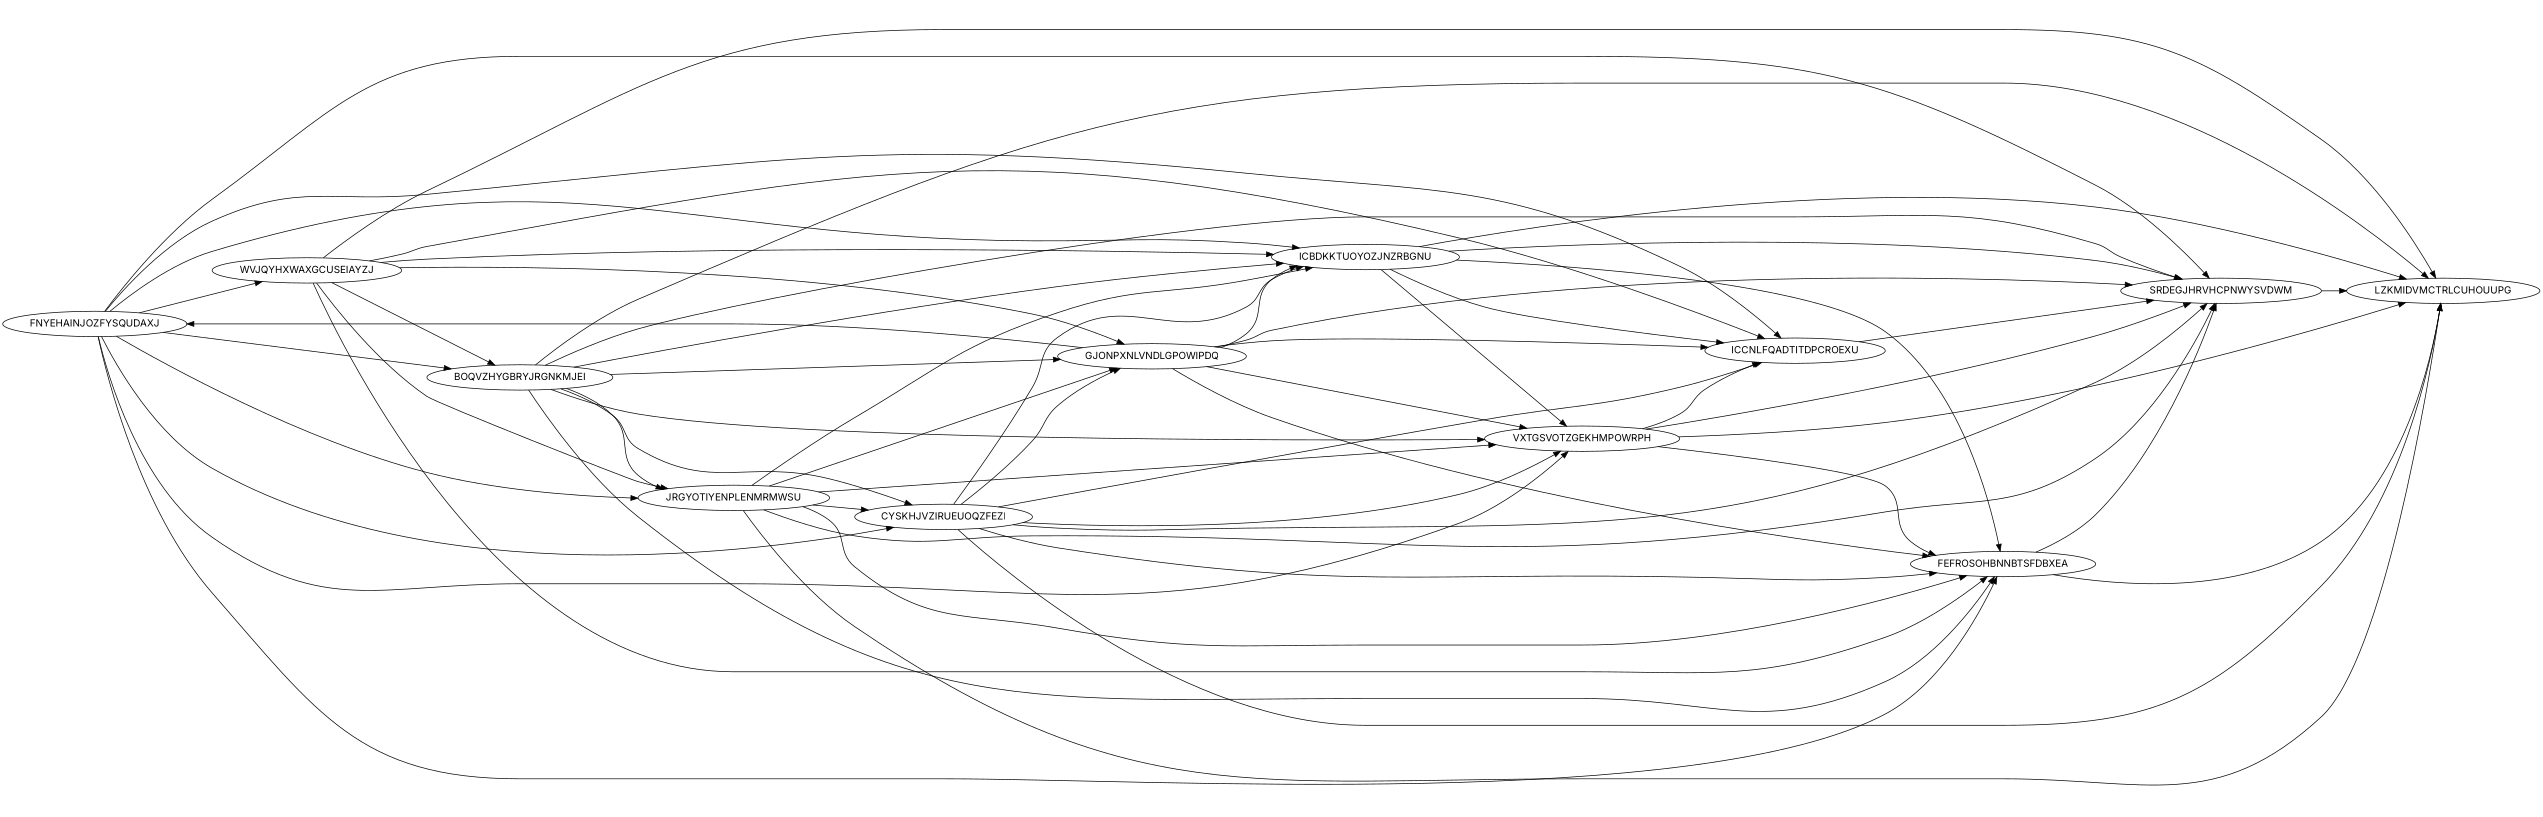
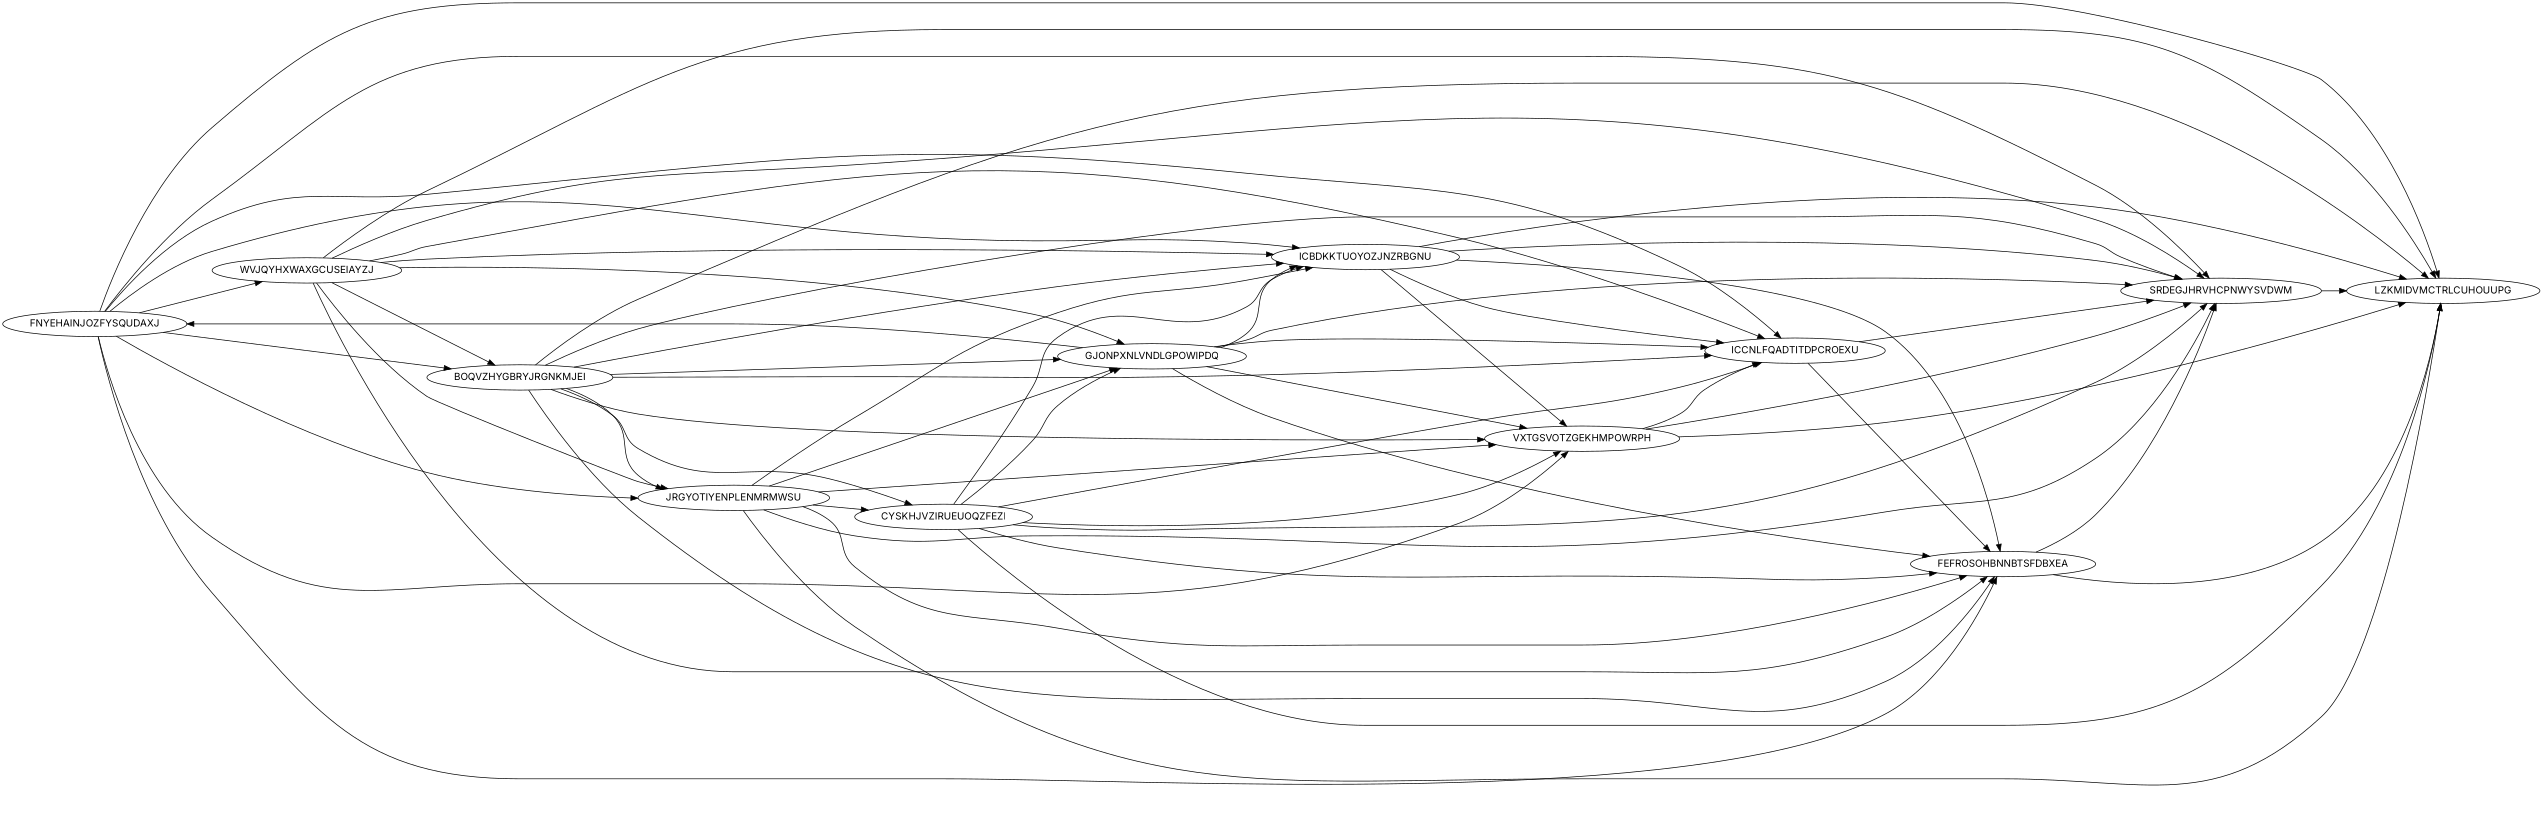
none -> (1271, 130)
none -> (1159, 377)
(1815, 468) -> (1897, 455)
(457, 544) -> (1259, 3)
